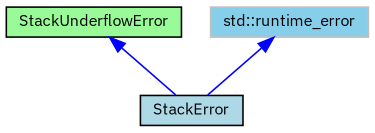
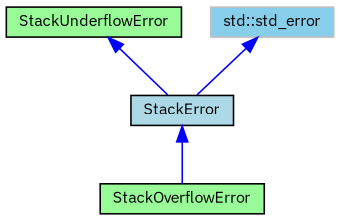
(290, 22) -> (272, 22)
none -> (182, 199)
